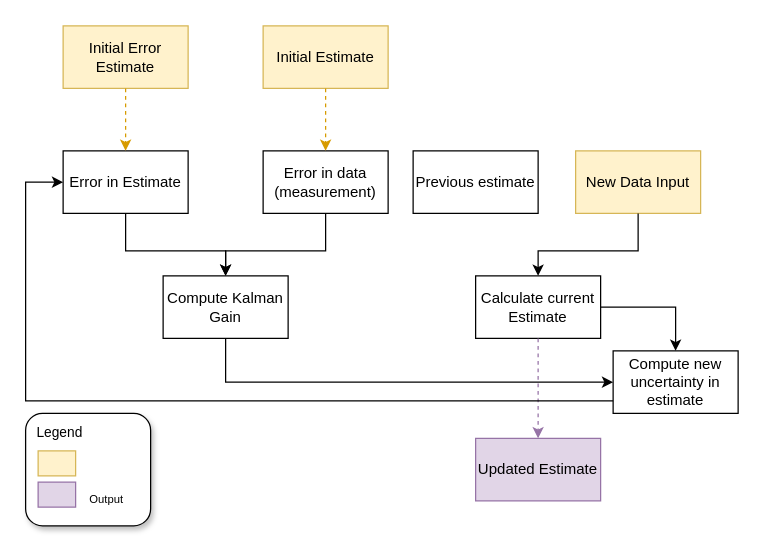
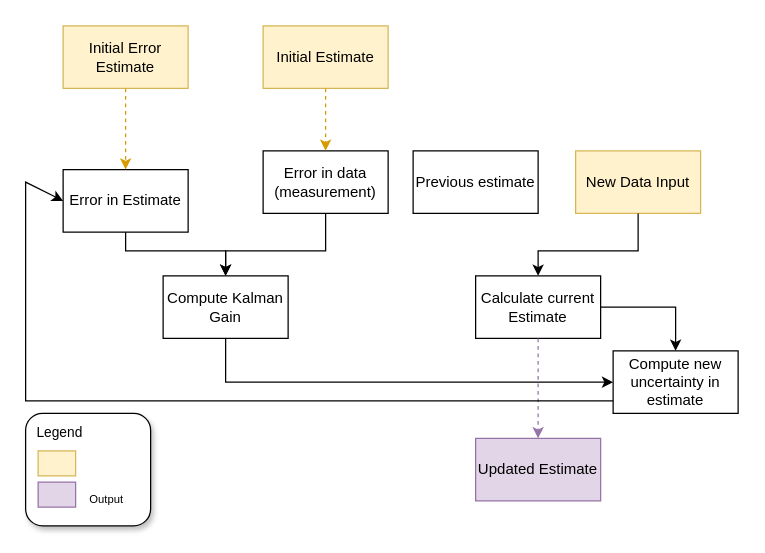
(126, 182) -> (126, 201)
